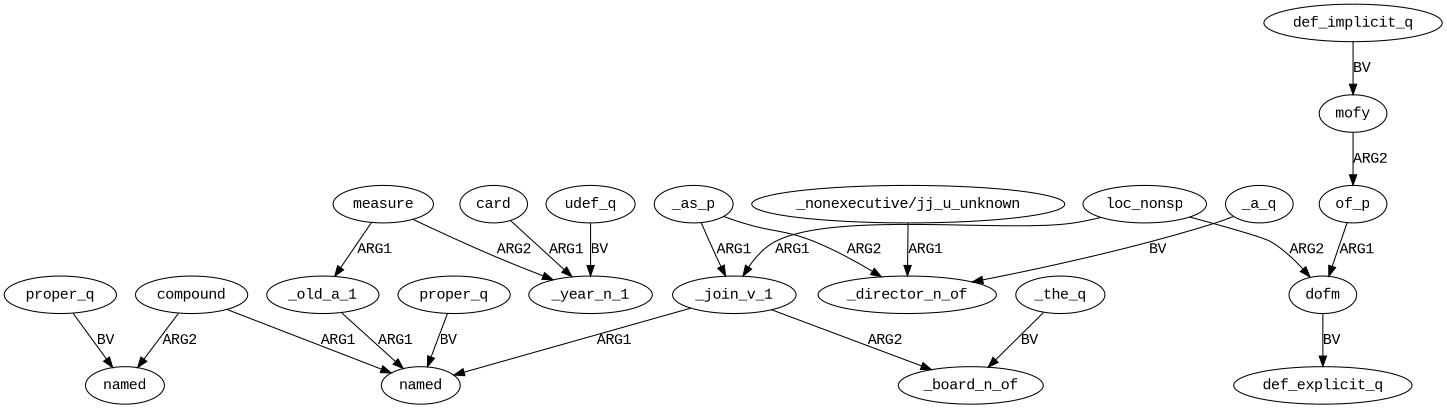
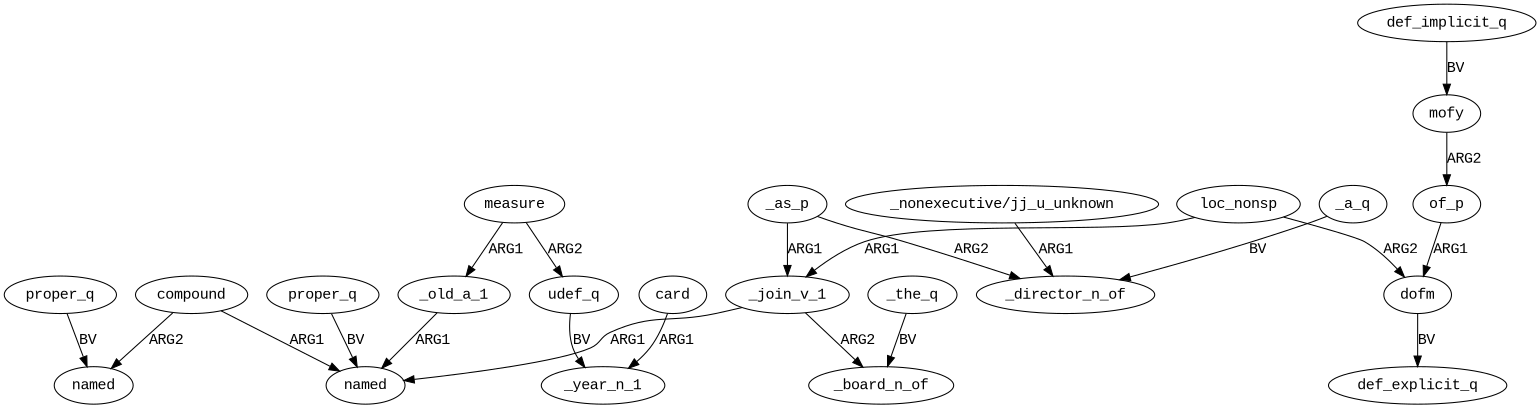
(477, 249) -> (541, 245)
